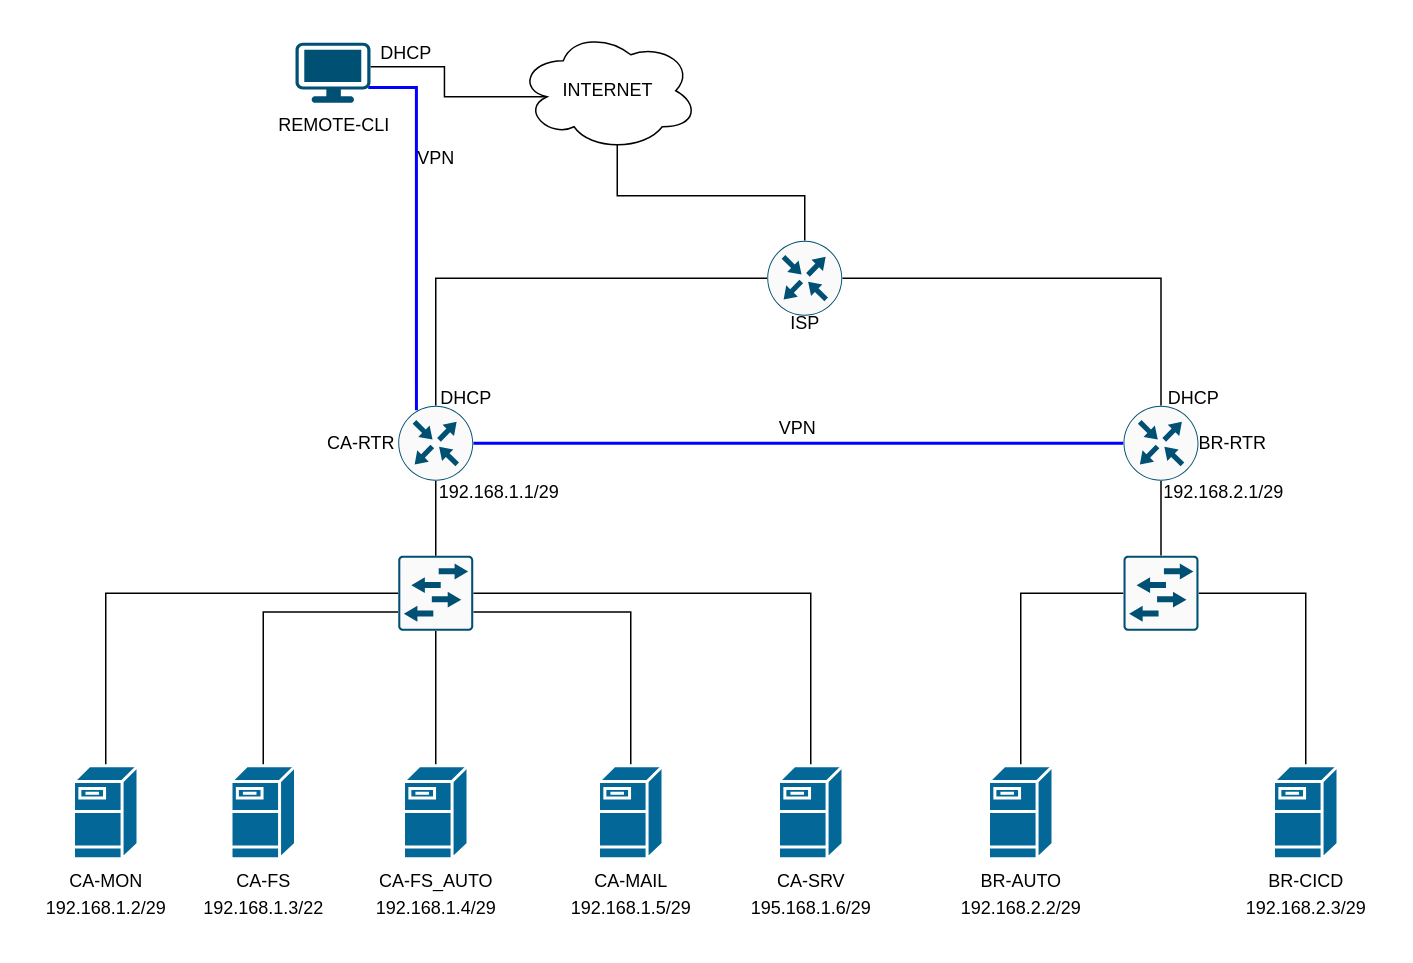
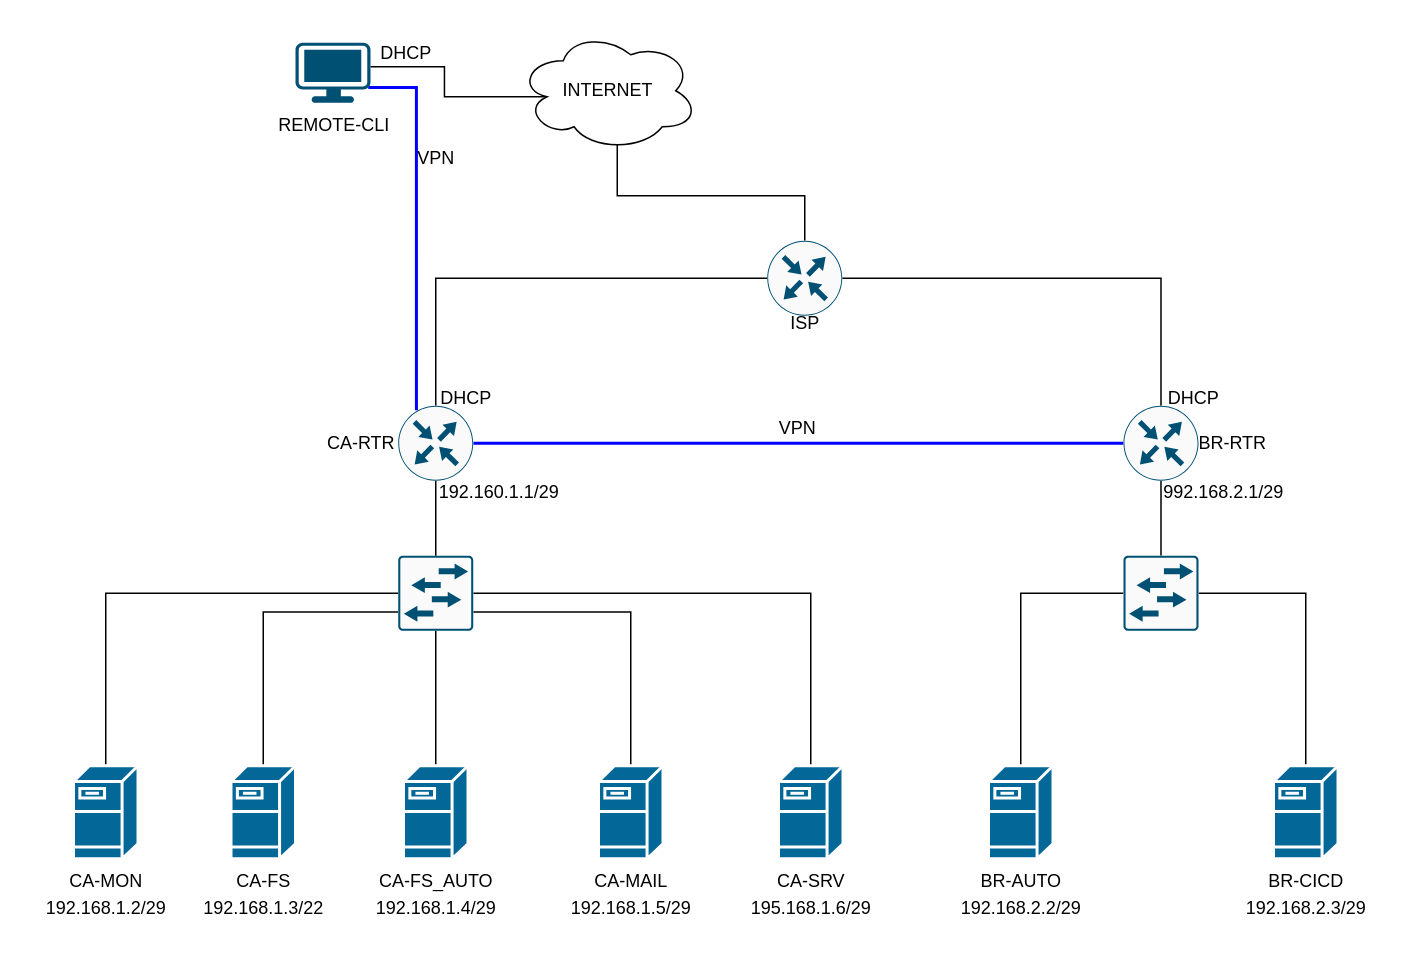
(500, 493) -> (500, 493)
(1224, 493) -> (1224, 493)
